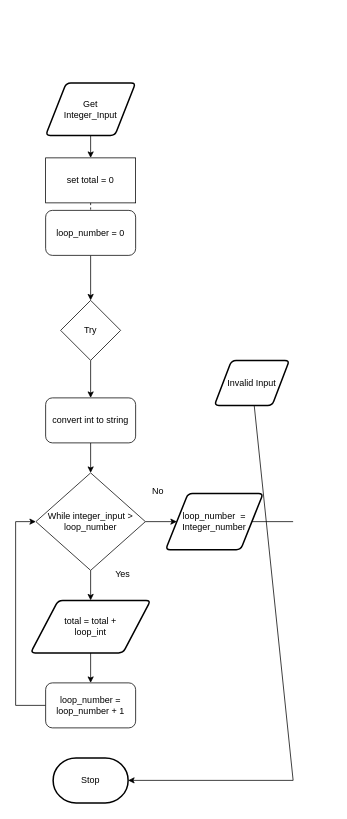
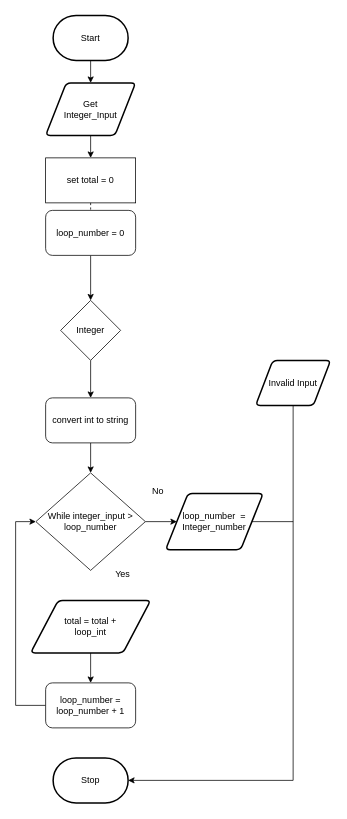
none -> (90, 38)
none -> (90, 69)
(90, 330) -> (90, 330)
(252, 383) -> (293, 383)
(90, 582) -> none
